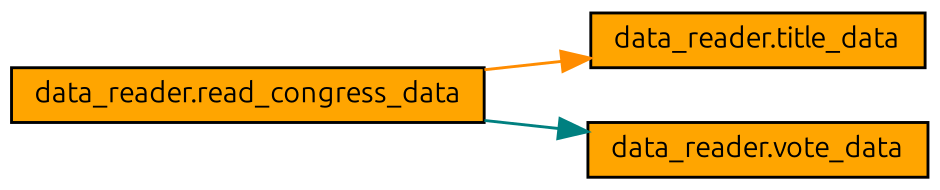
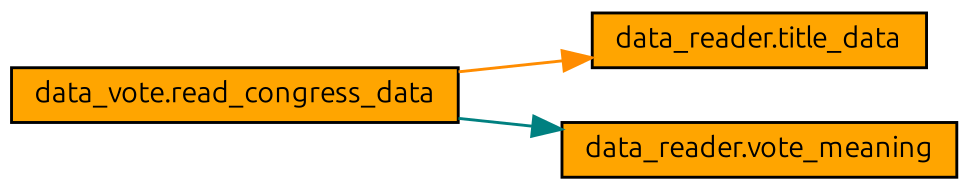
(248, 95) -> (235, 95)
(758, 150) -> (759, 150)
